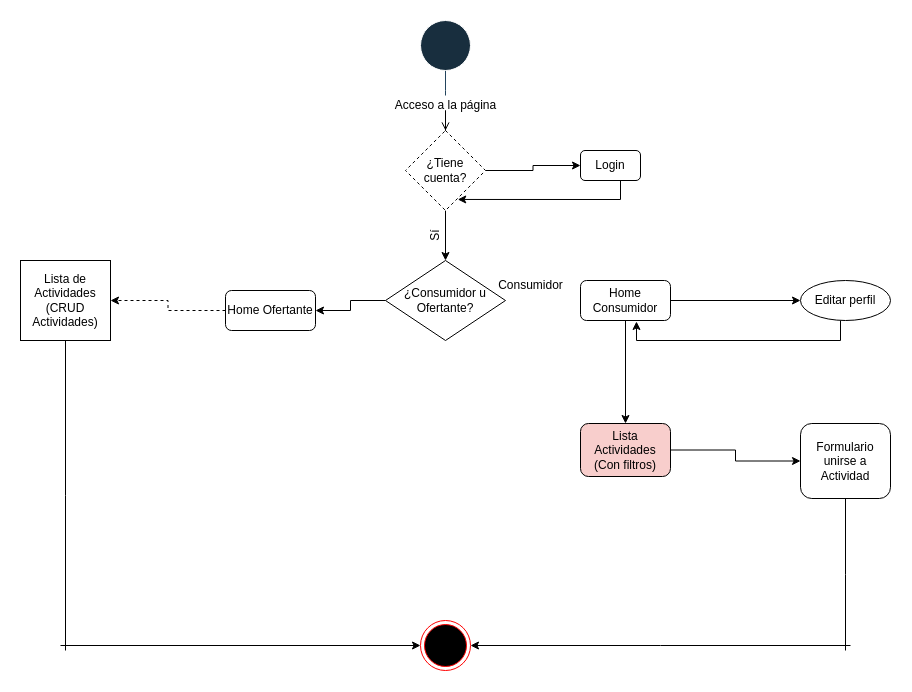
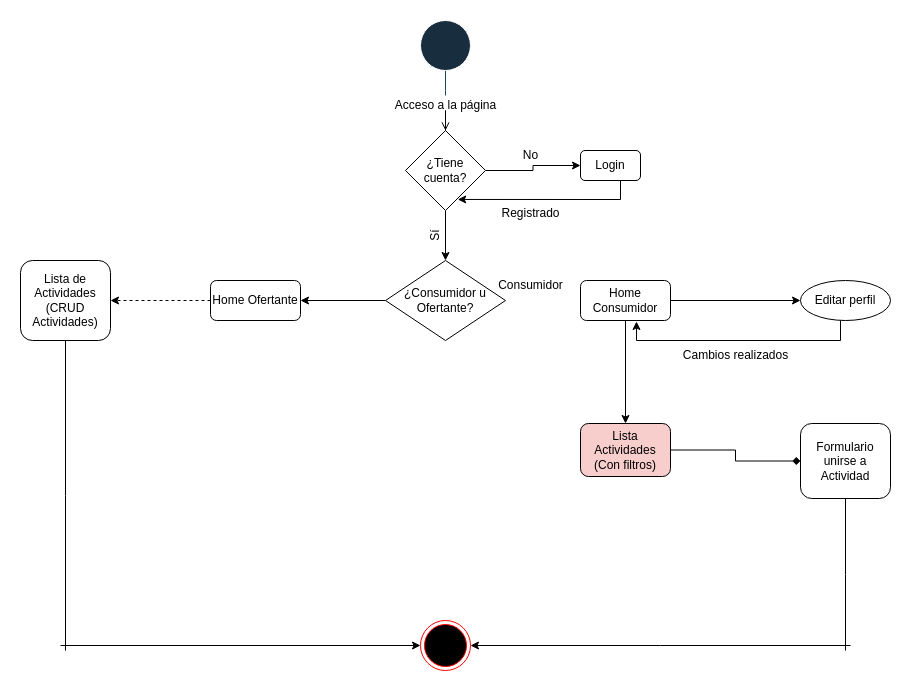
none -> (531, 156)
(446, 171) -> (446, 171)
none -> (531, 214)
(66, 301) -> (66, 301)
(271, 311) -> (256, 301)
none -> (736, 356)
(792, 461) -> (791, 461)
